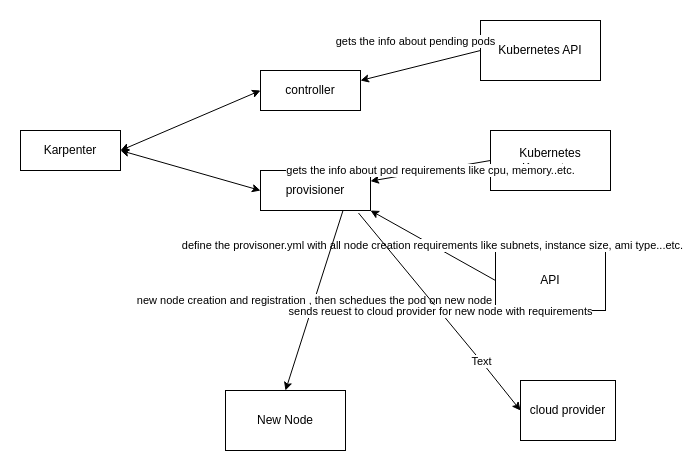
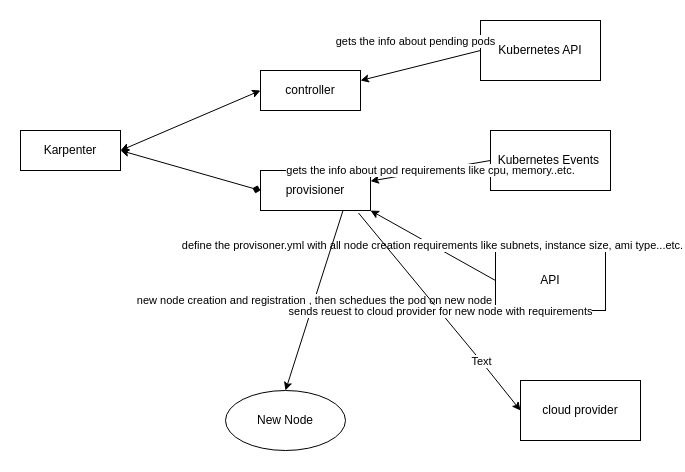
(551, 161) -> (551, 161)
(252, 188) -> (251, 188)
(568, 411) -> (581, 411)
(286, 421) -> (286, 421)
